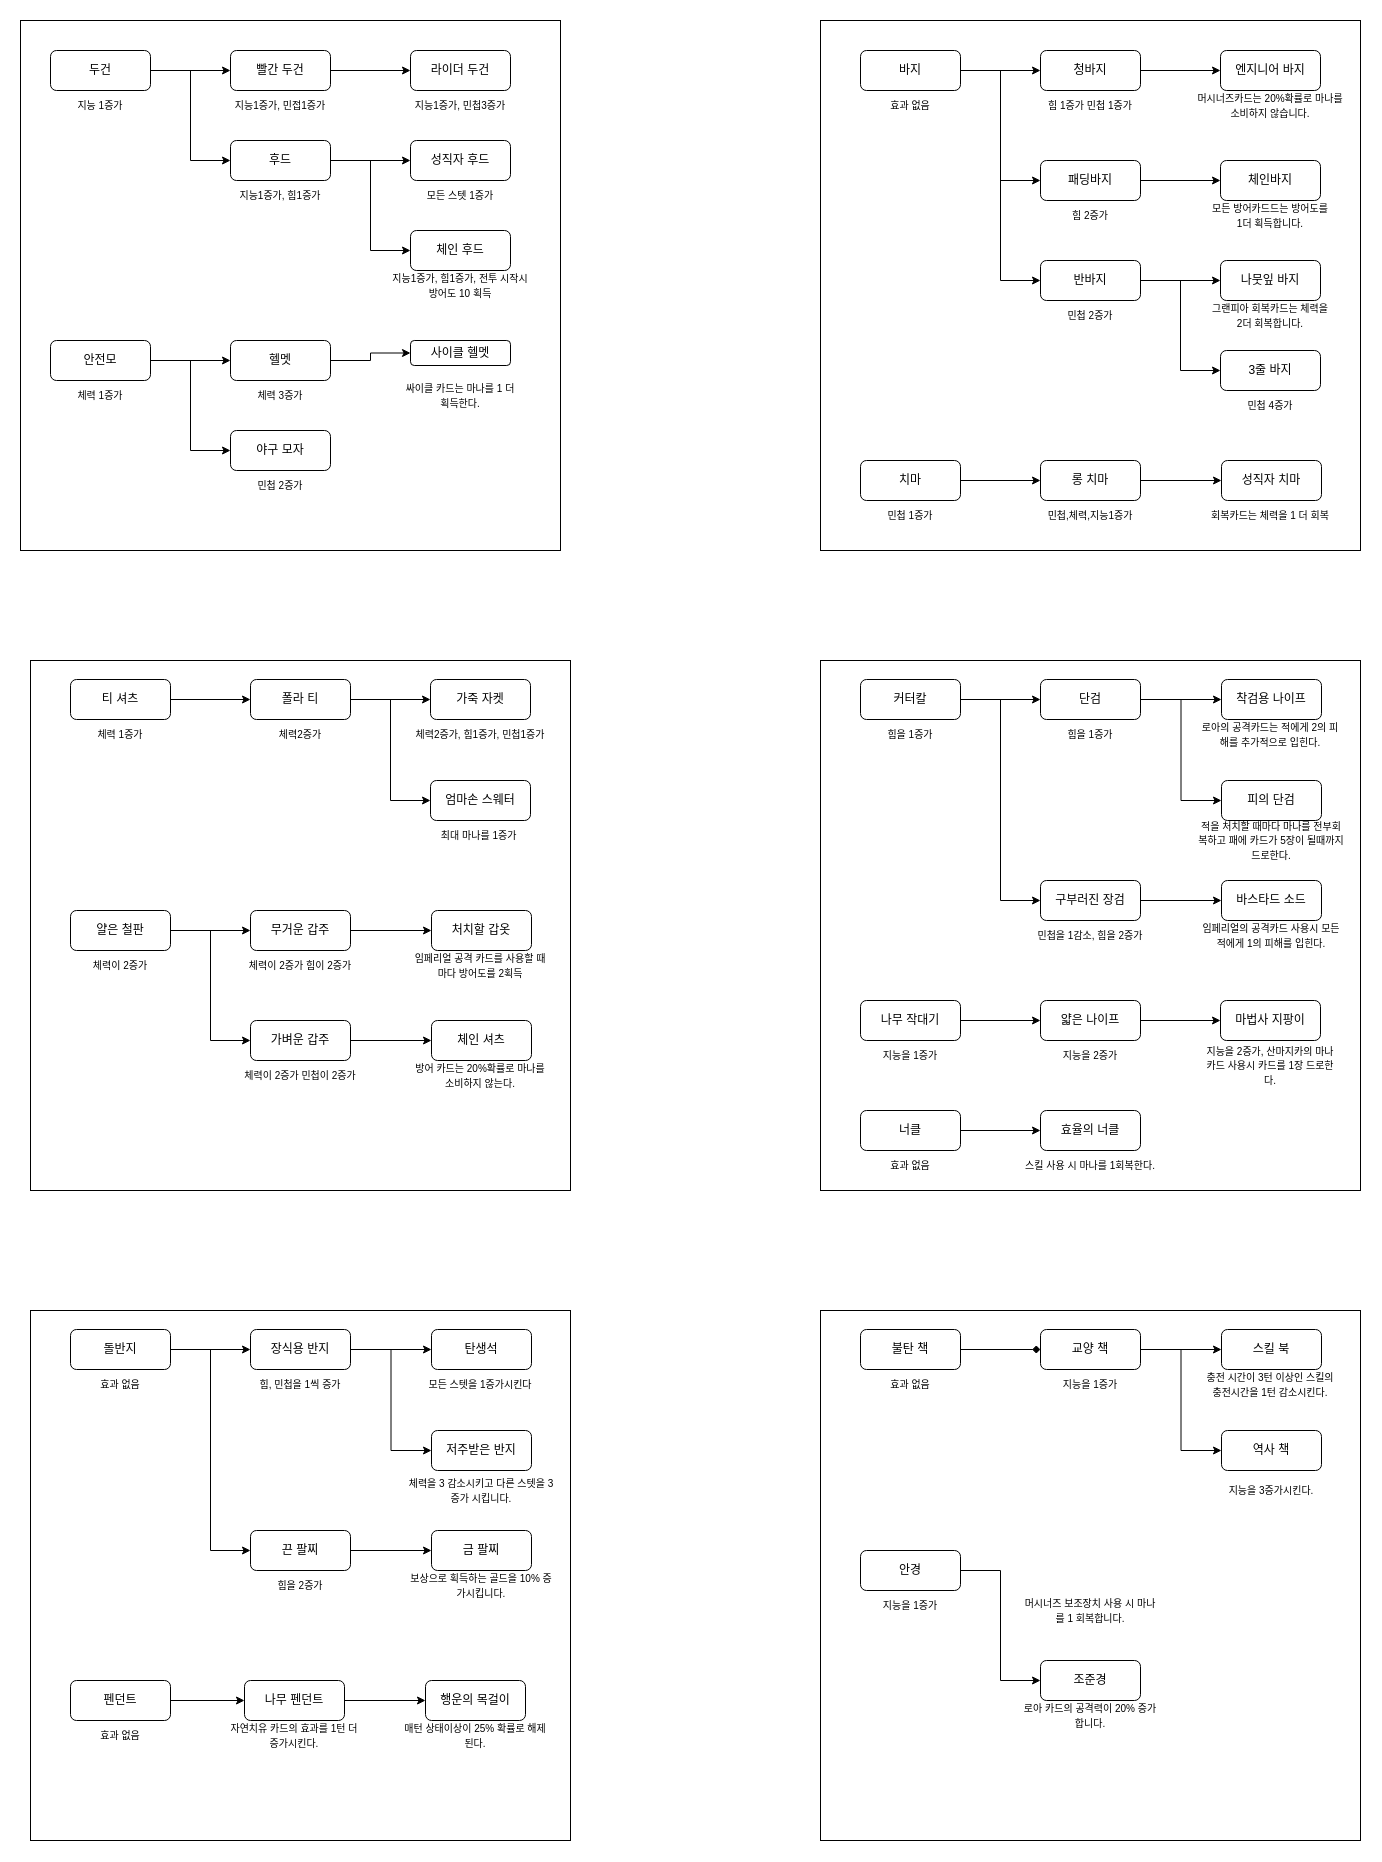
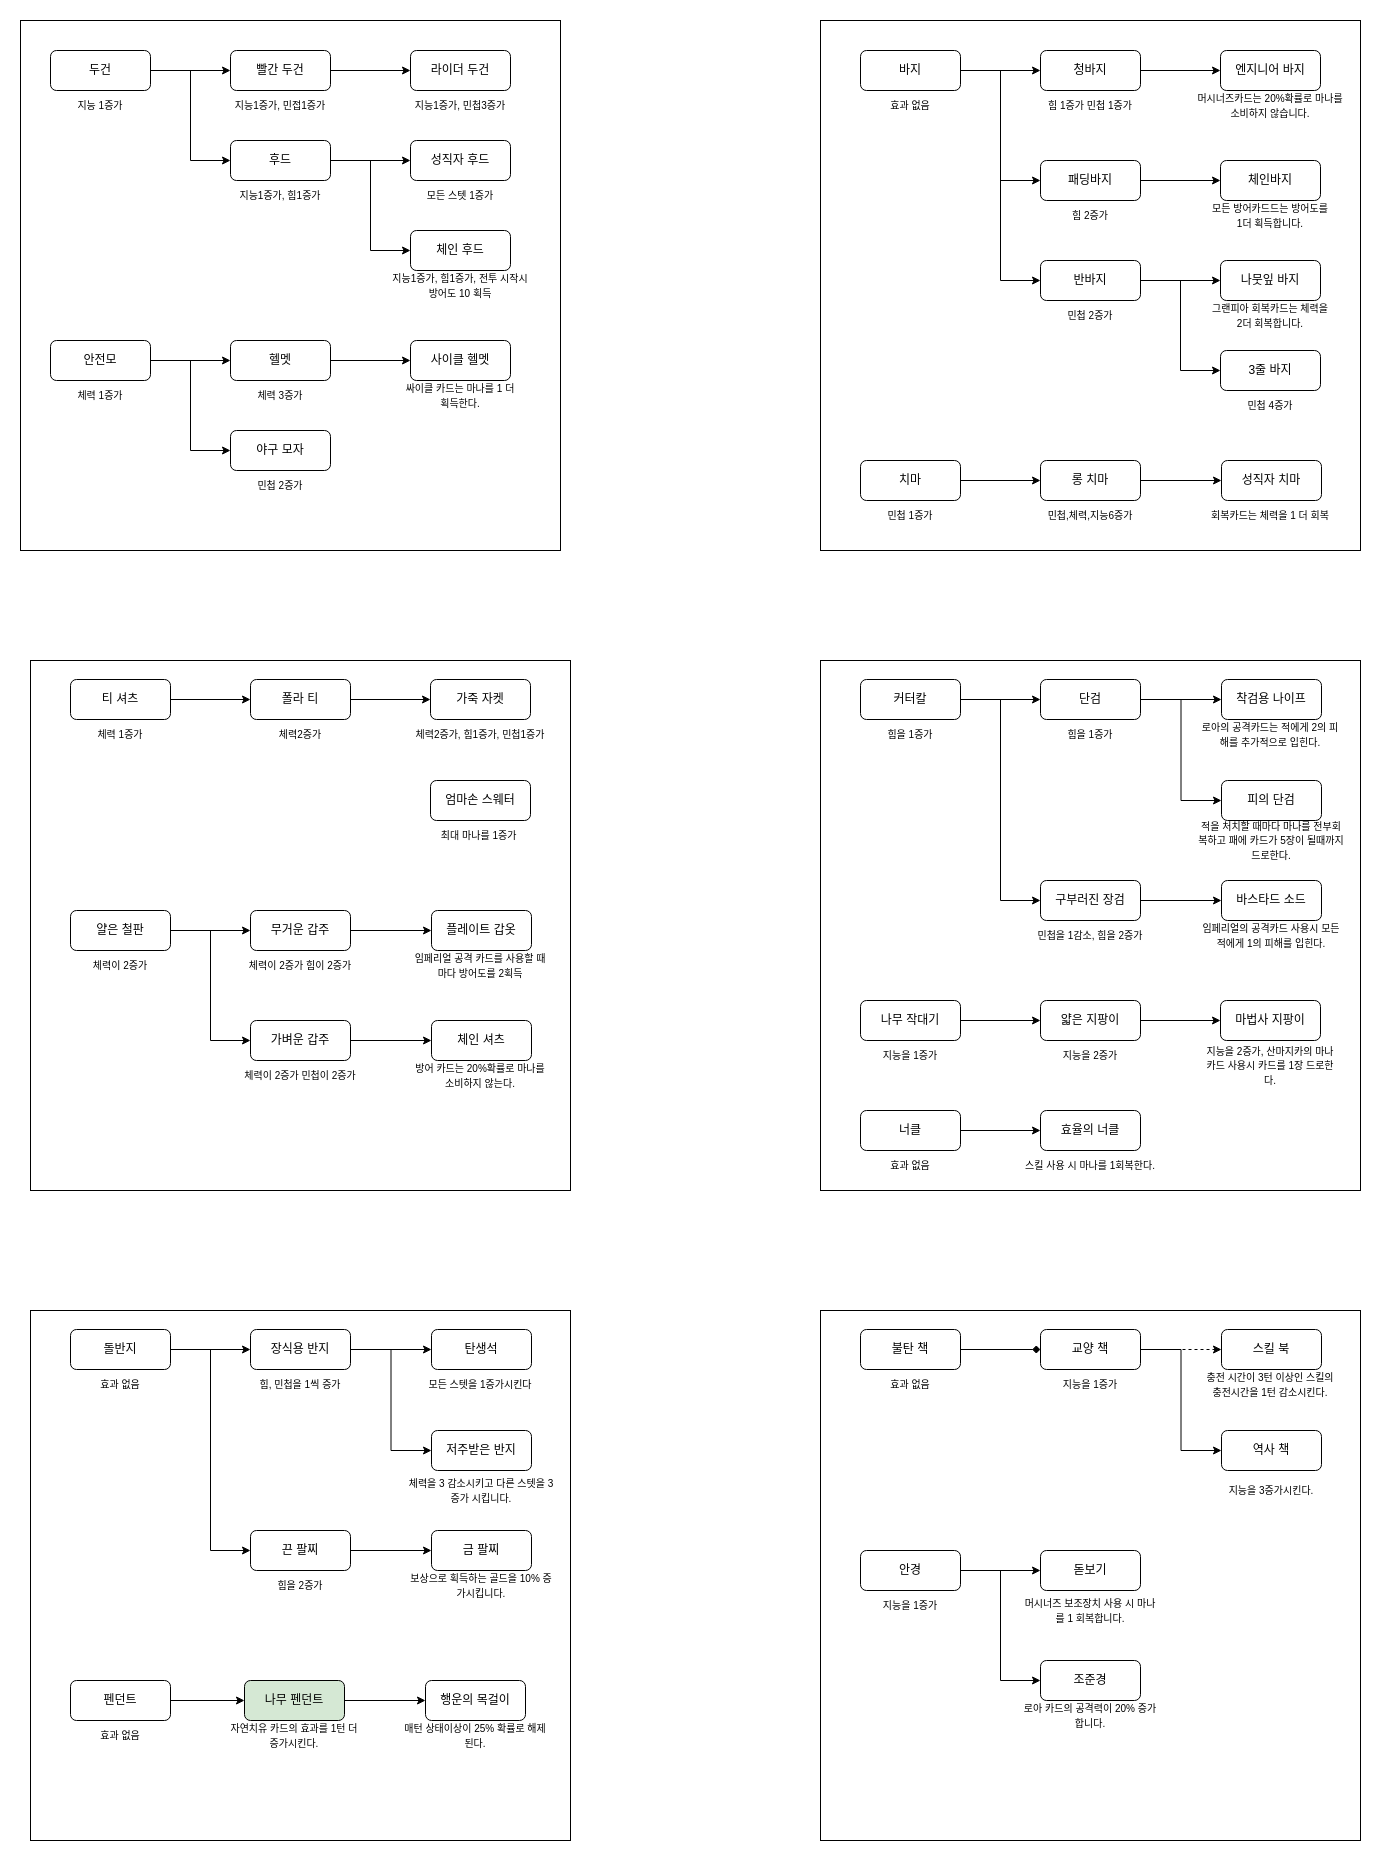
(461, 353) -> (461, 361)
(1091, 516) -> (1091, 516)
(391, 768) -> none
(482, 931) -> (482, 931)
(1091, 1021) -> (1091, 1021)
(1198, 1350) -> (1198, 1350)
none -> (1018, 1571)
none -> (1091, 1571)
(295, 1701) -> (295, 1701)
